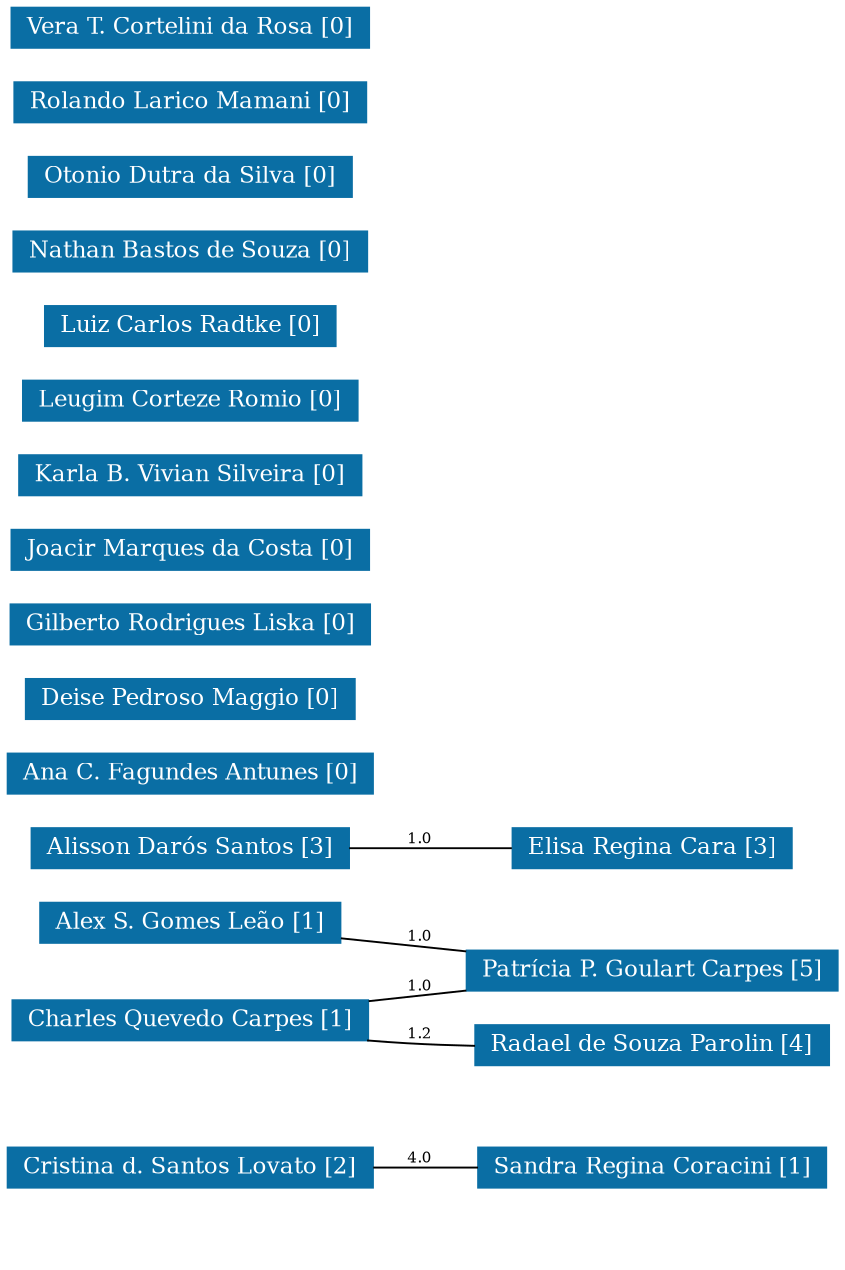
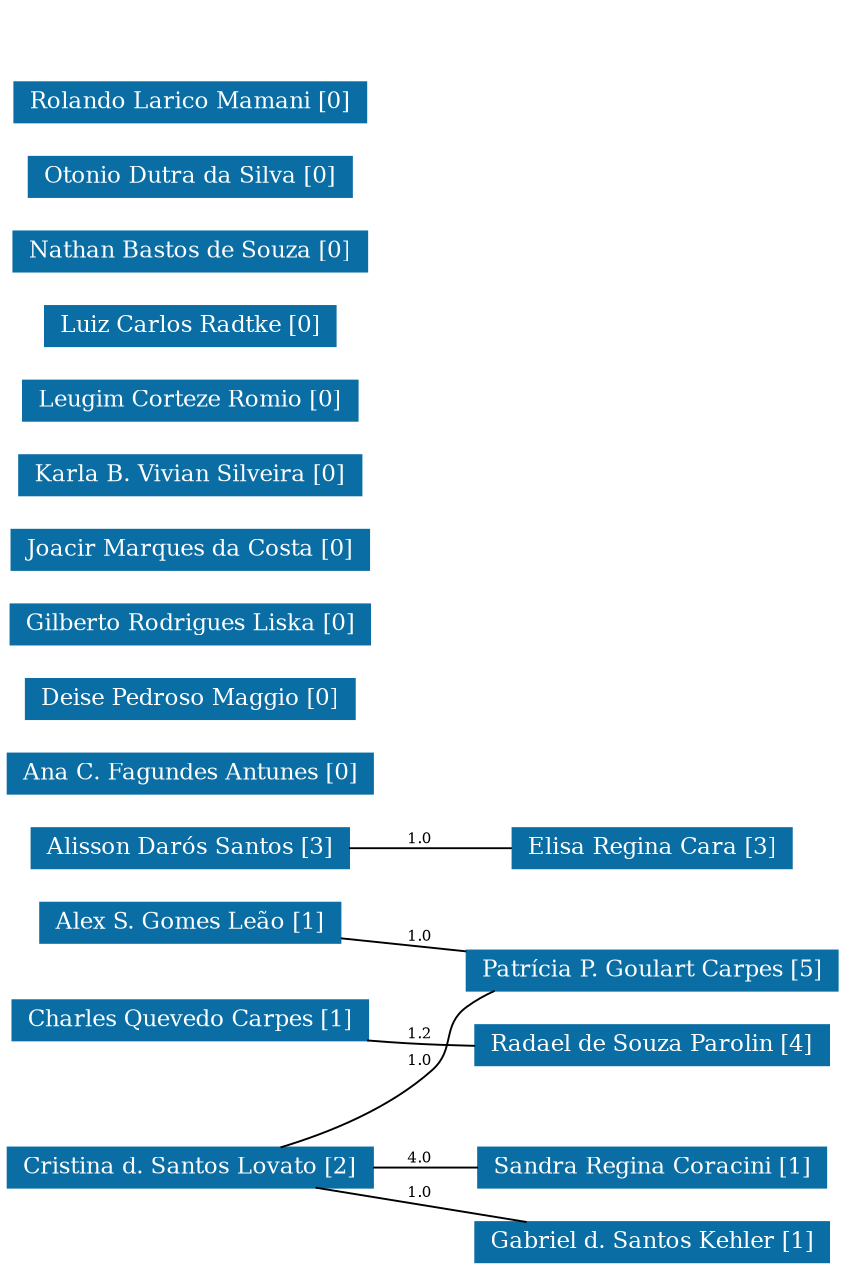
(190, 28) -> none
(417, 996) -> (406, 1090)
none -> (652, 1242)
